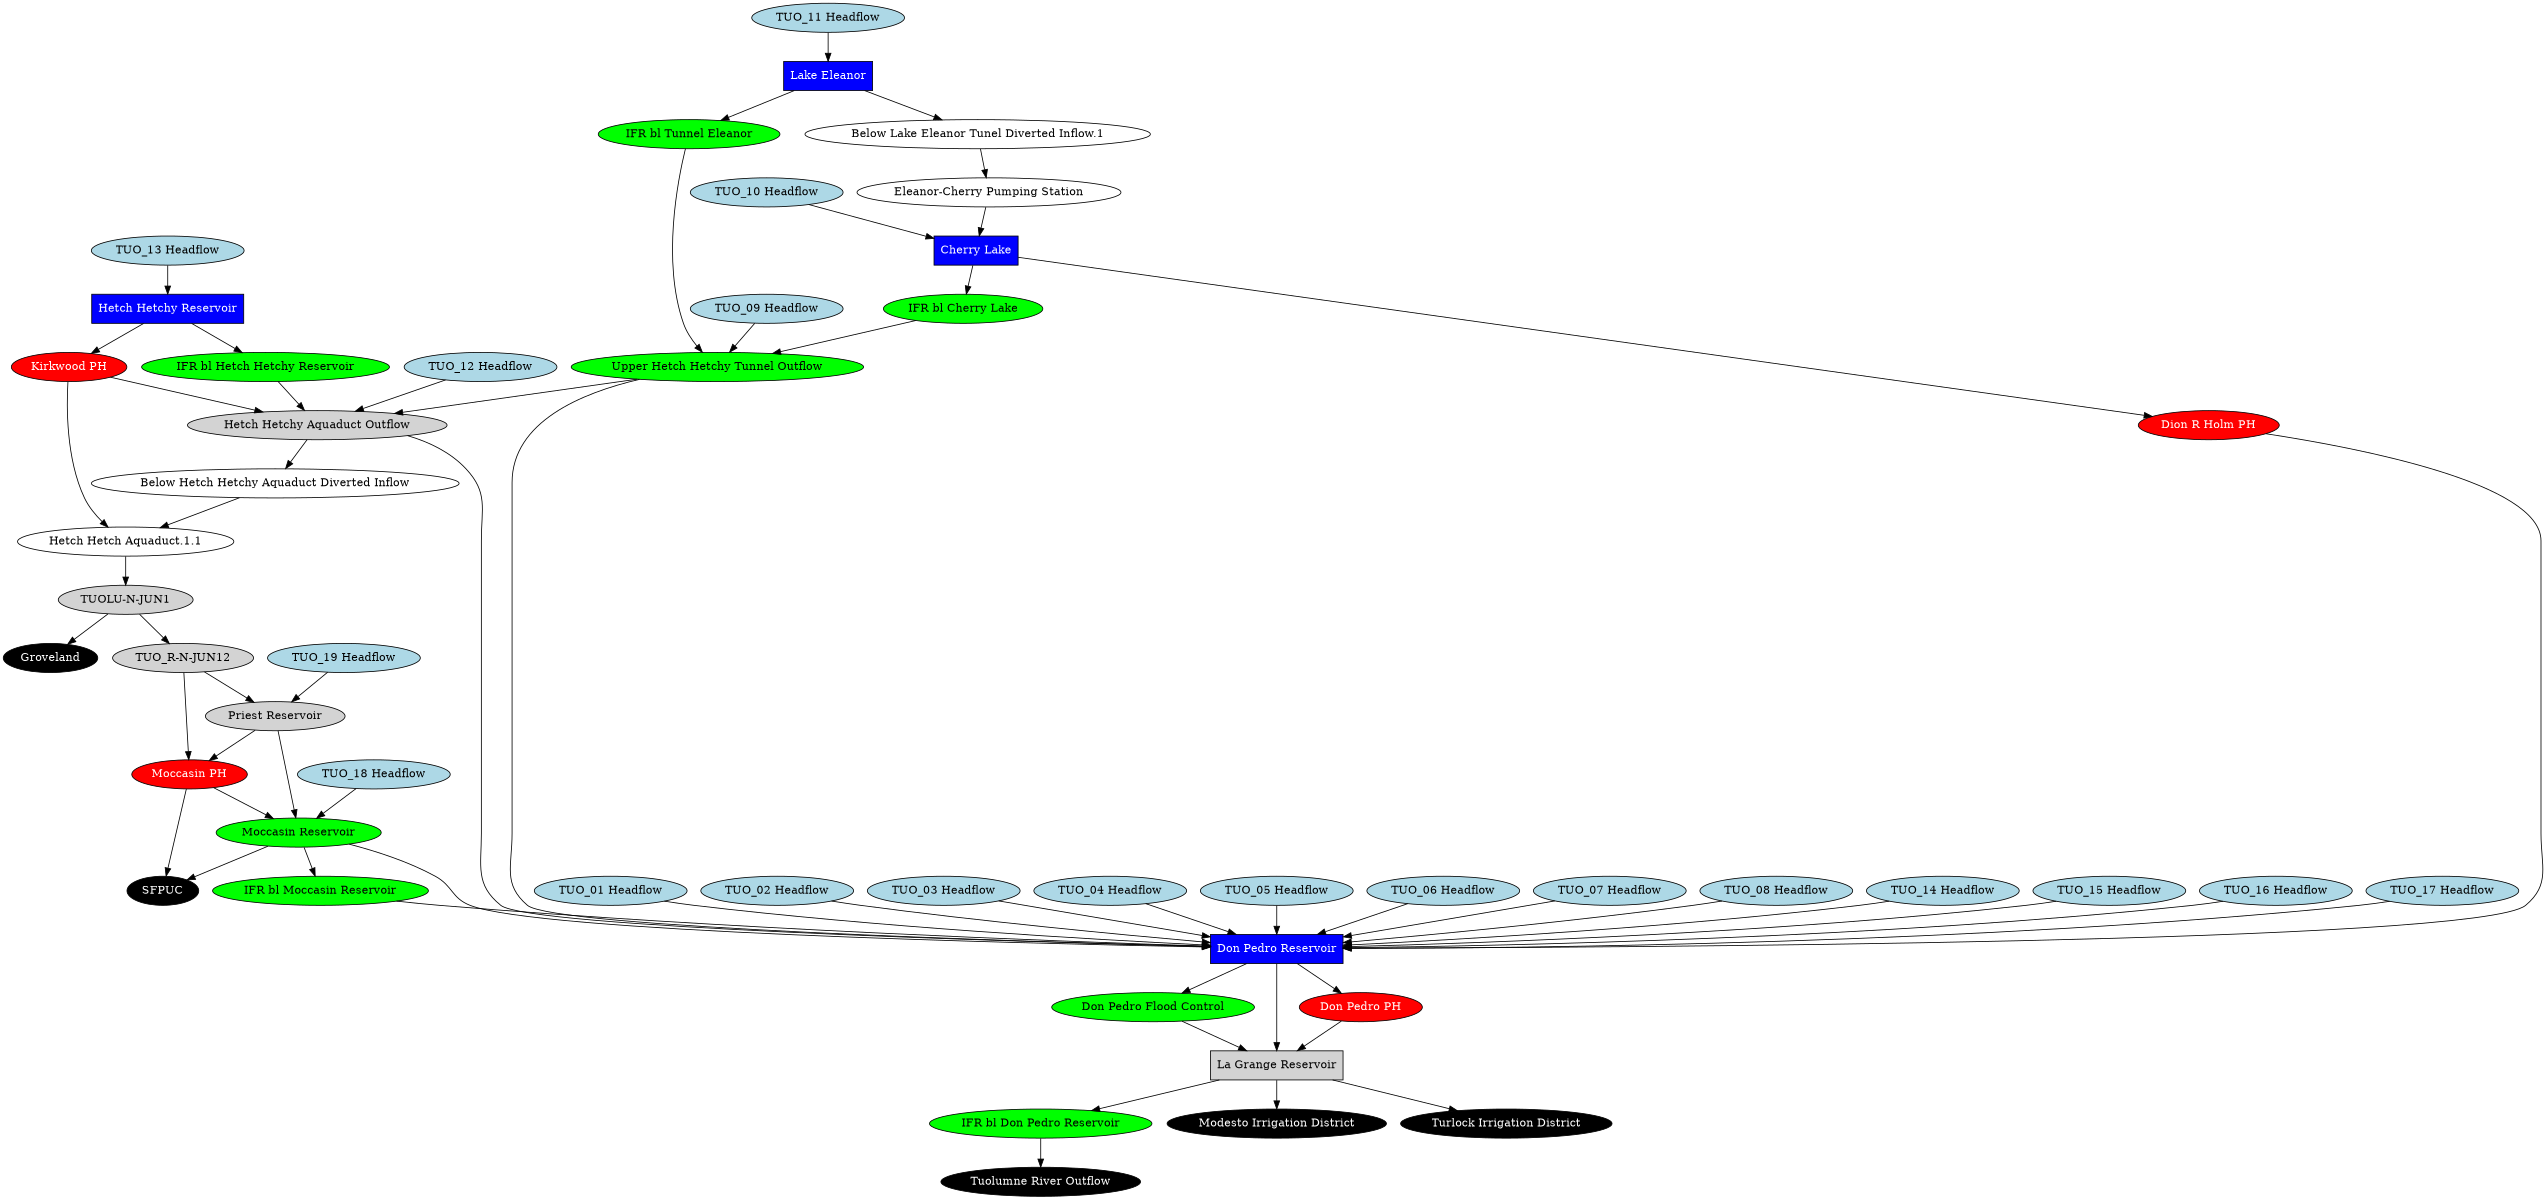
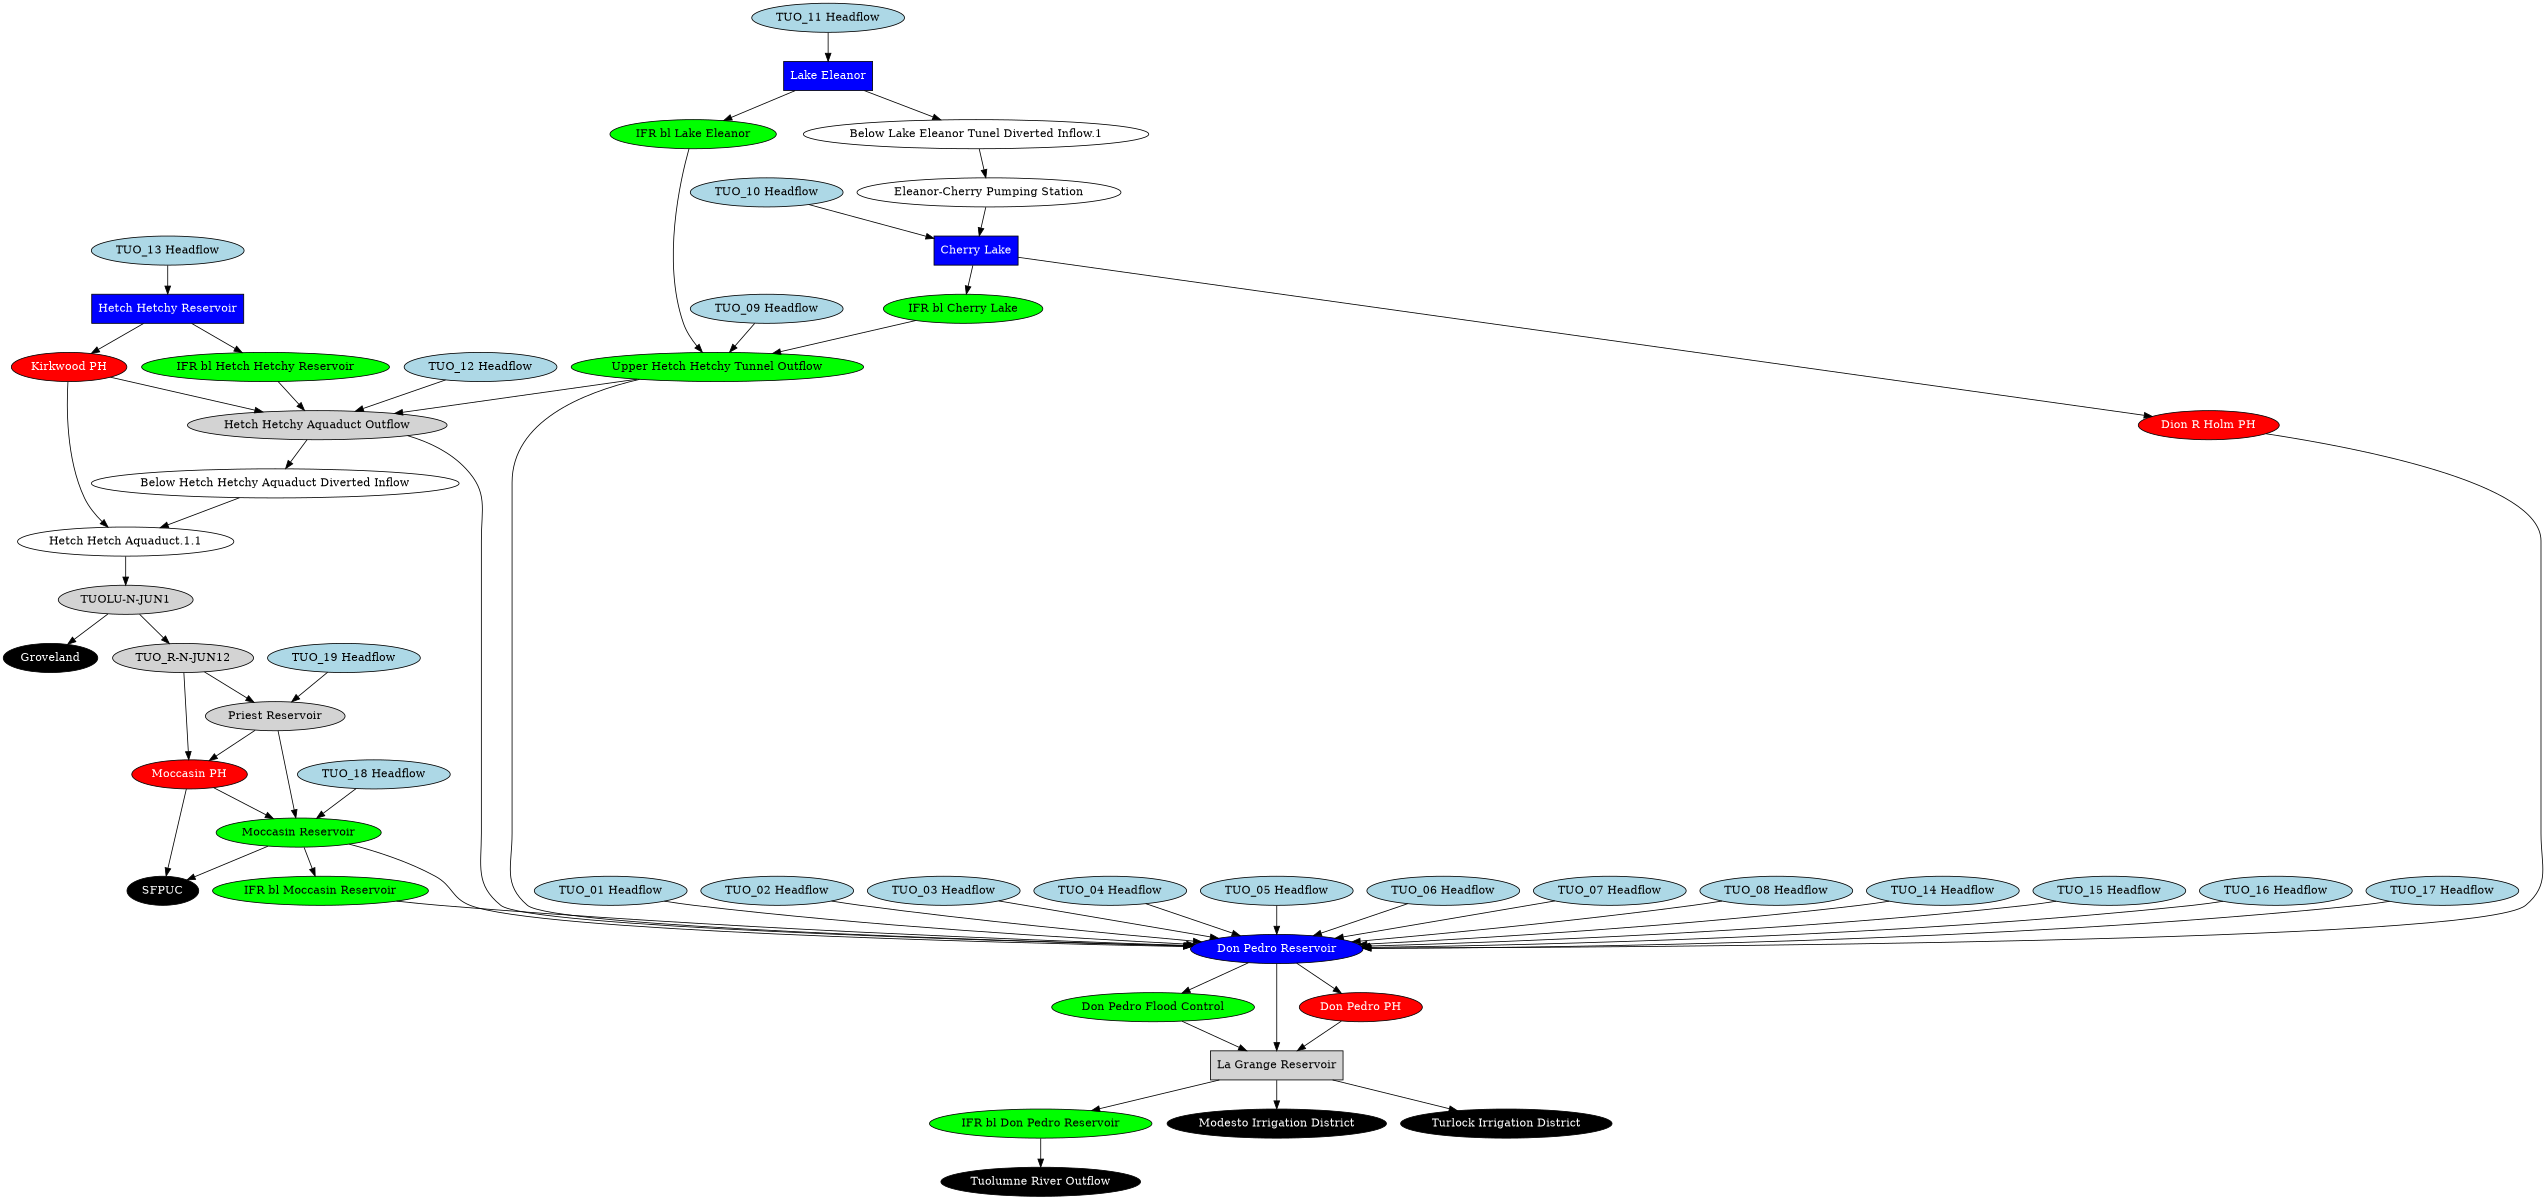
(689, 134) -> (693, 134)
(1277, 949) -> (1277, 949)
